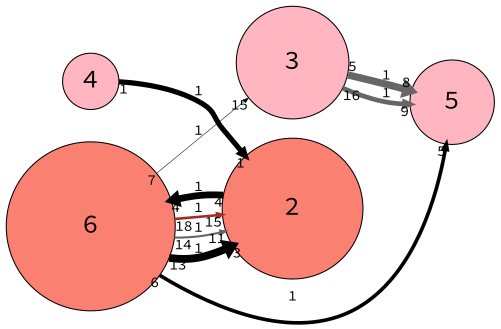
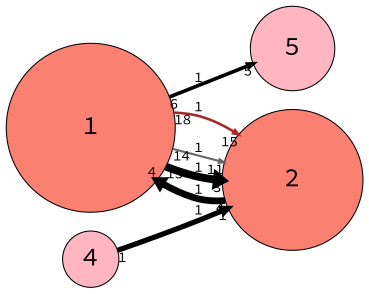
(293, 63) -> none
(91, 226) -> (91, 128)
